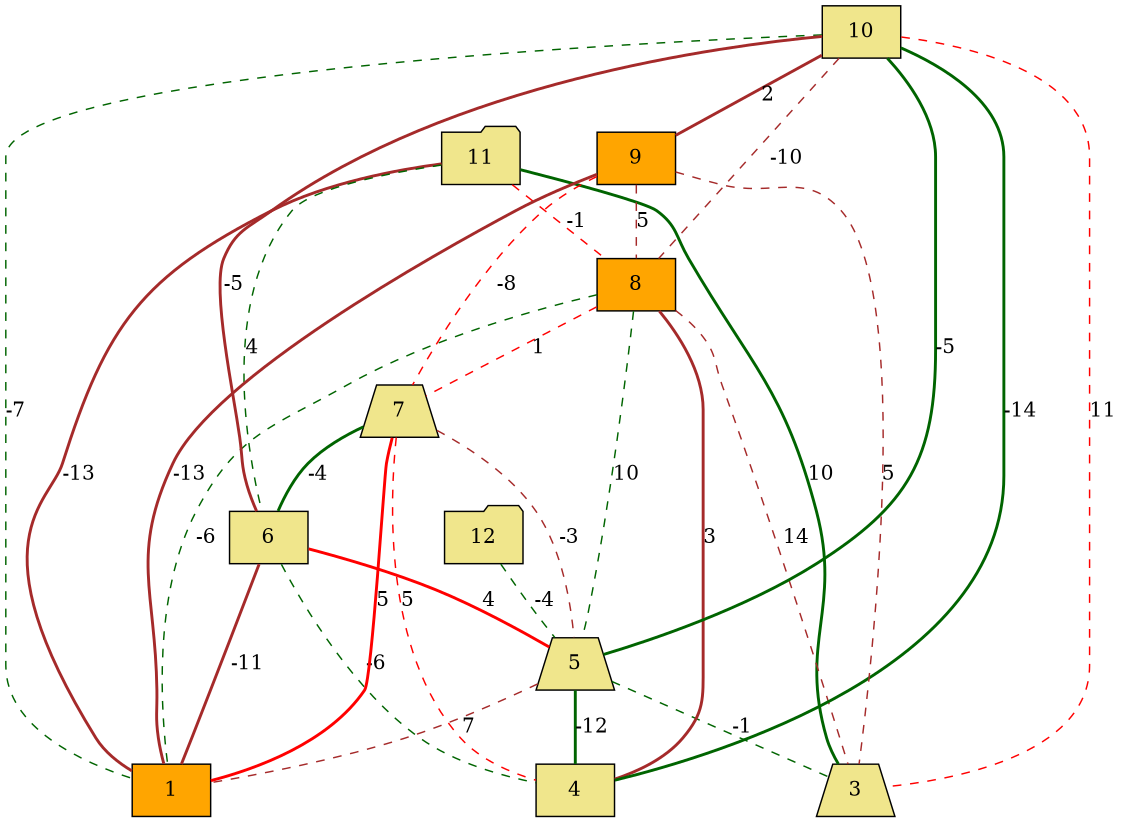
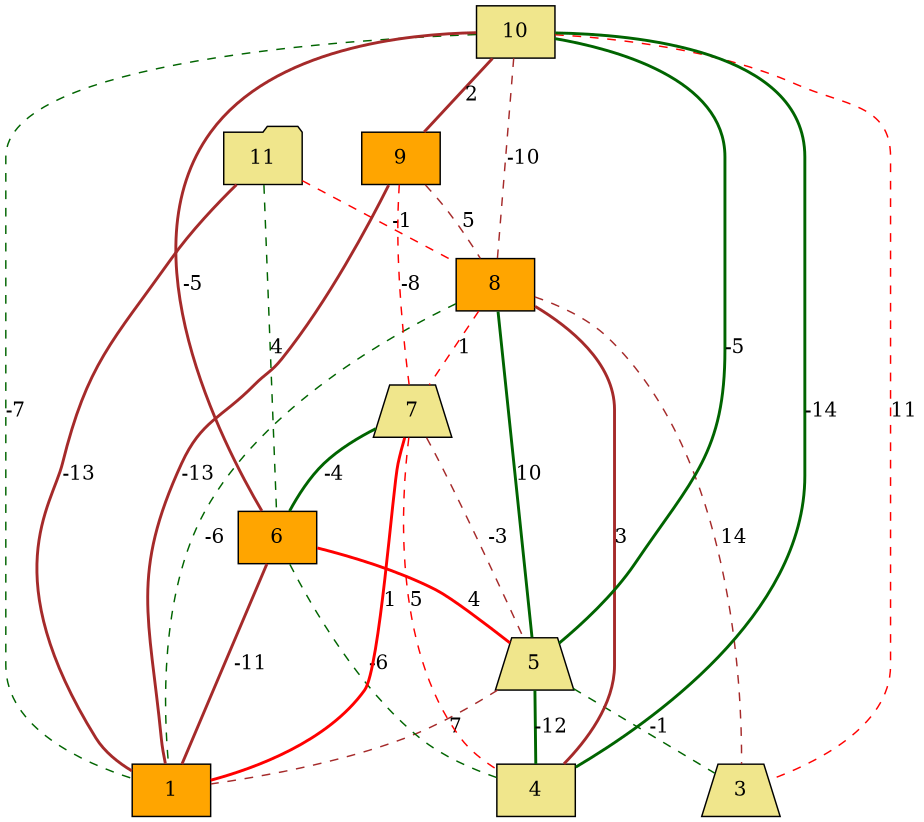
(883, 397) -> none
(777, 404) -> none
(612, 475) -> (515, 474)
(269, 538) -> (277, 538)
(484, 538) -> none
(384, 601) -> (391, 601)
